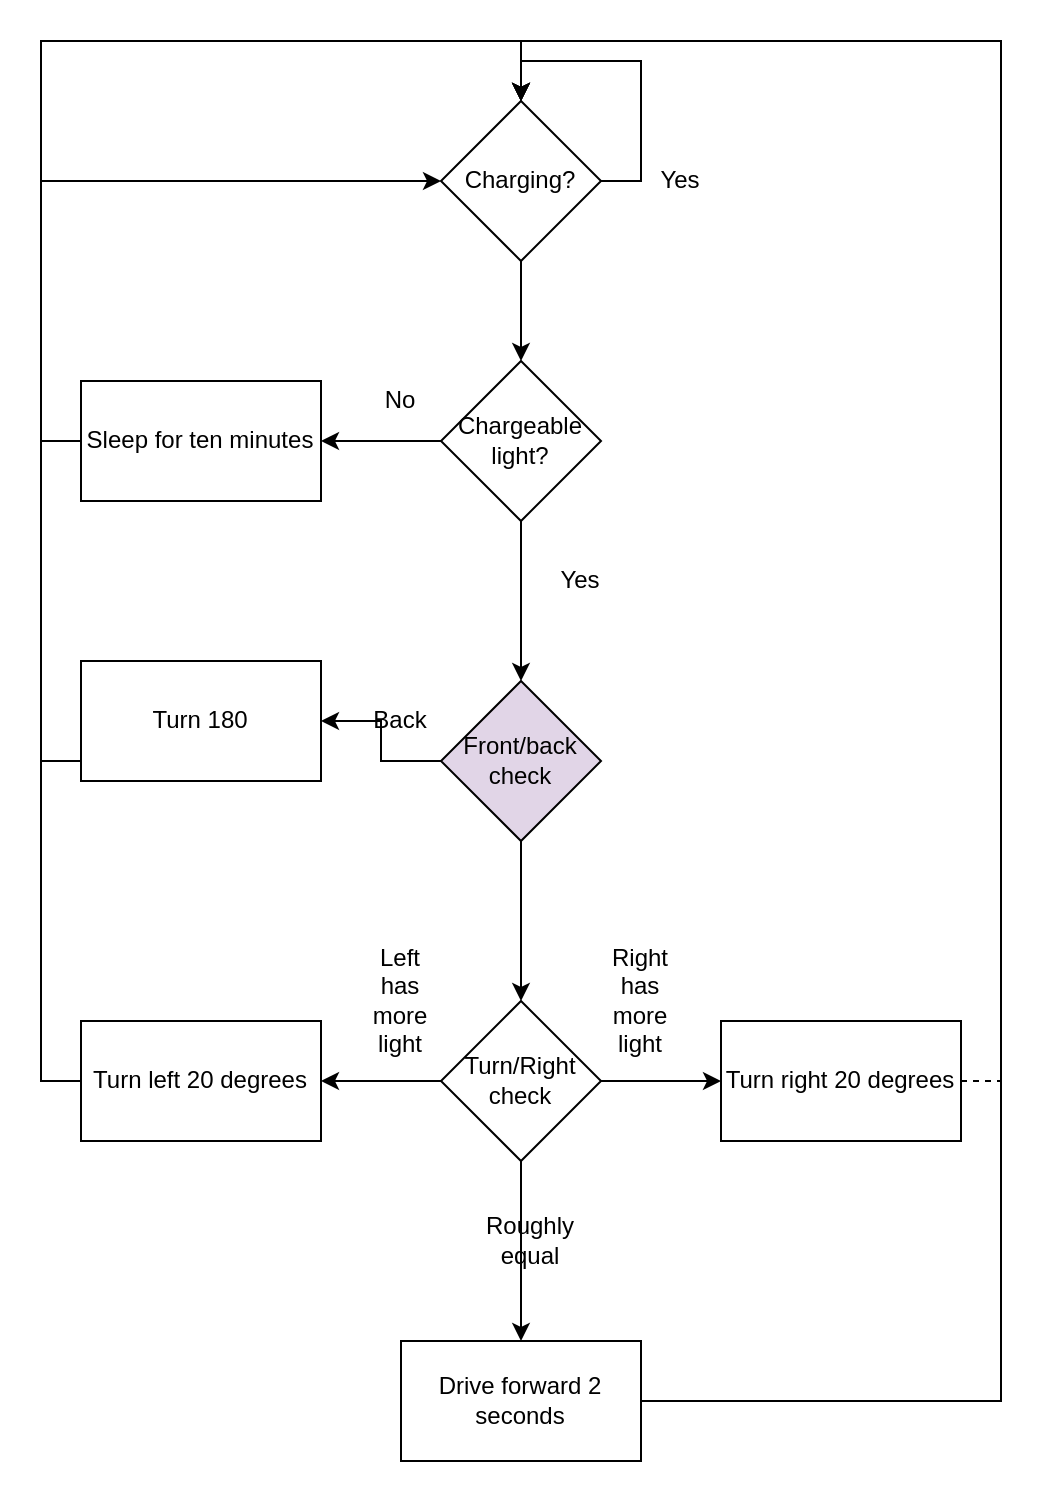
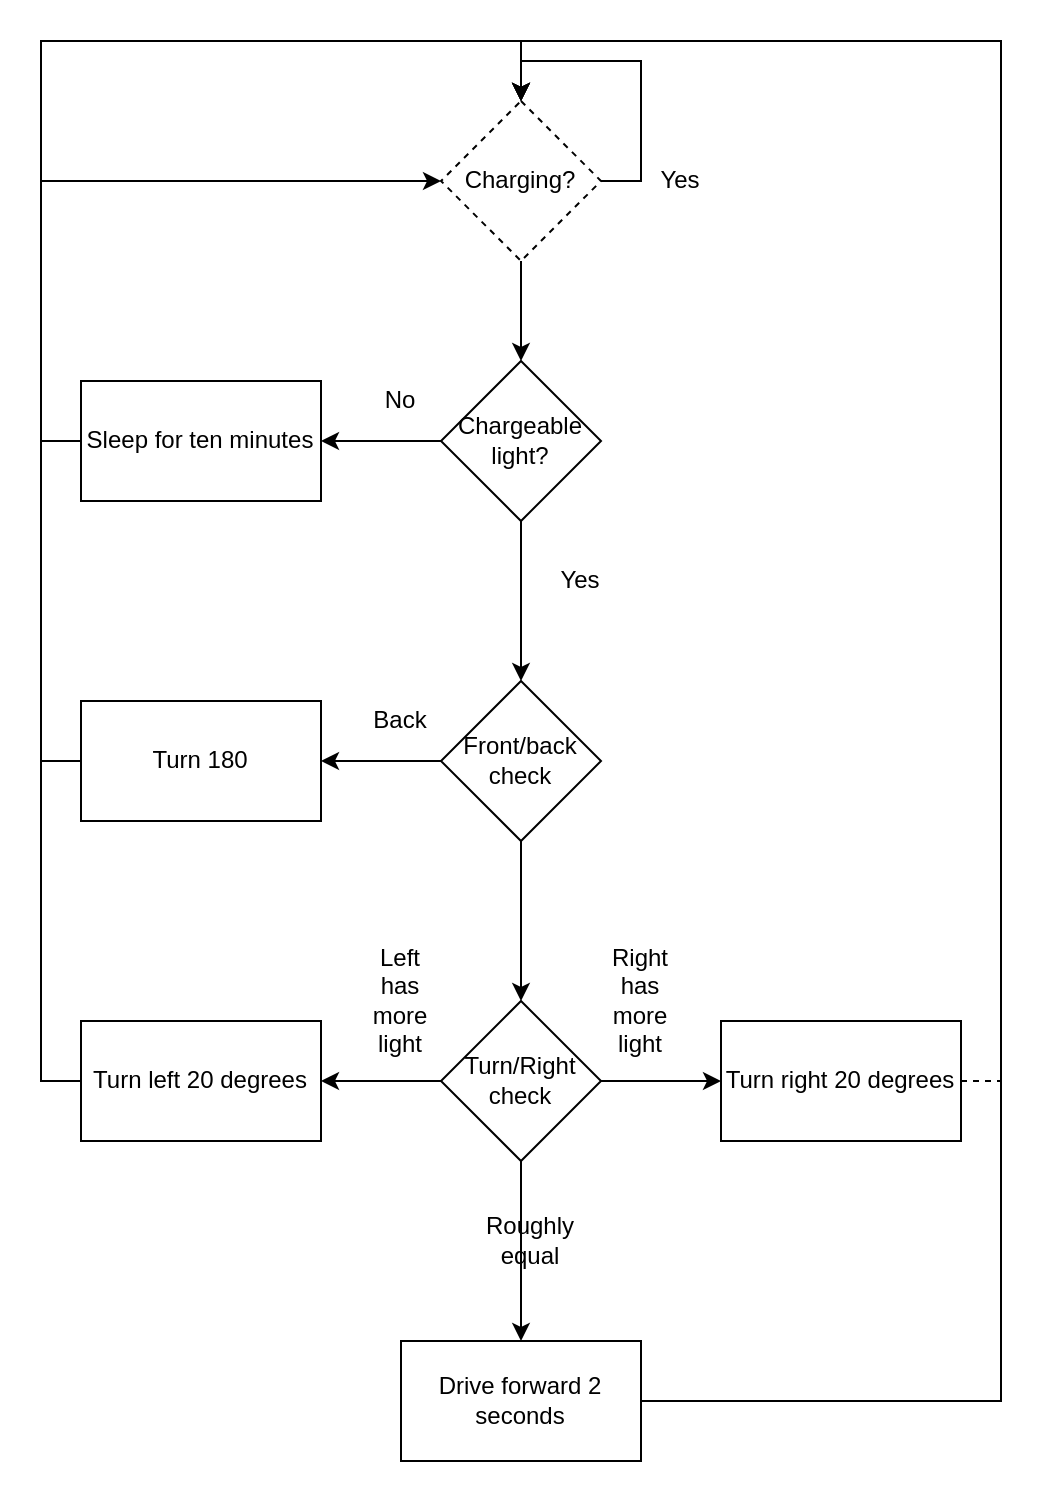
(521, 181) -> (521, 181)
(201, 721) -> (201, 761)
(521, 761) -> (521, 761)
